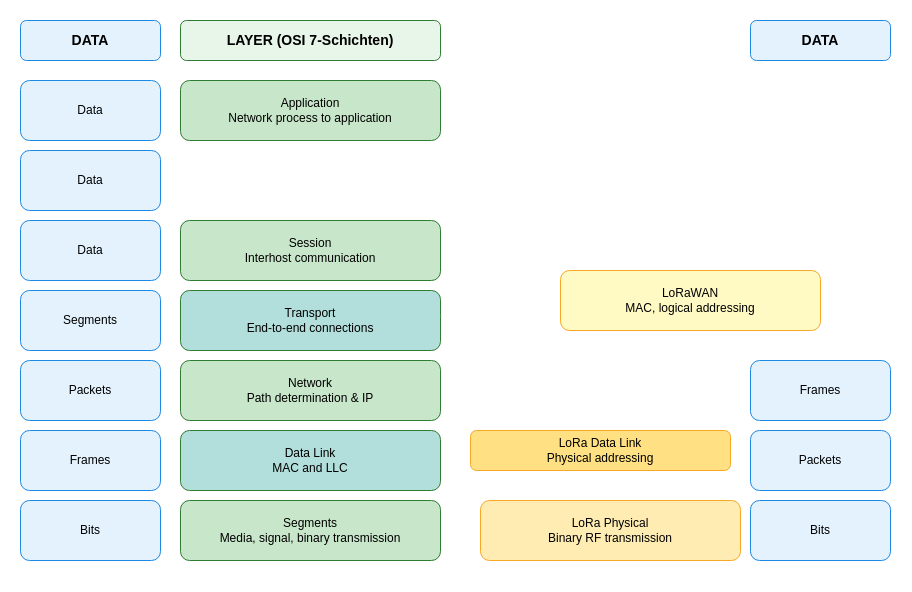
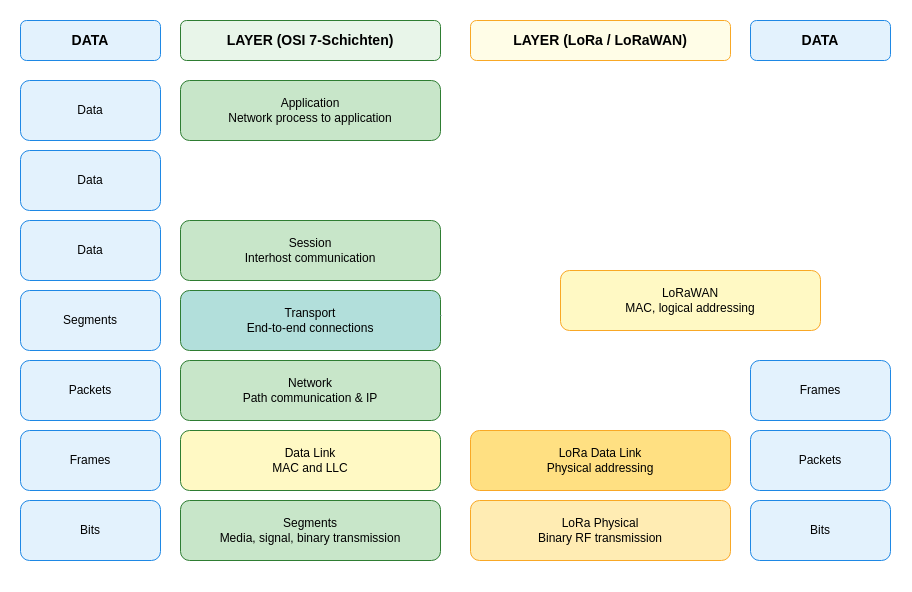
none -> (601, 41)
(311, 391) -> (311, 391)
(601, 451) -> (601, 461)
(311, 461) -> (311, 461)
(611, 531) -> (601, 531)
